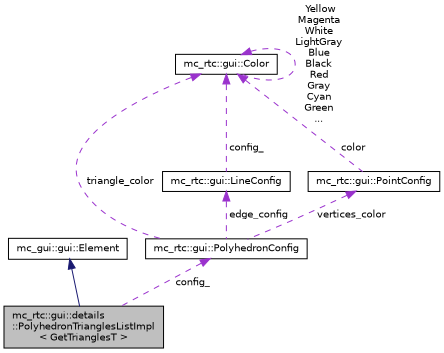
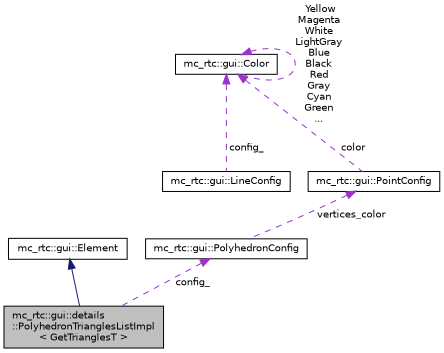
(81, 152) -> none
(226, 220) -> none
(68, 249) -> (68, 249)
